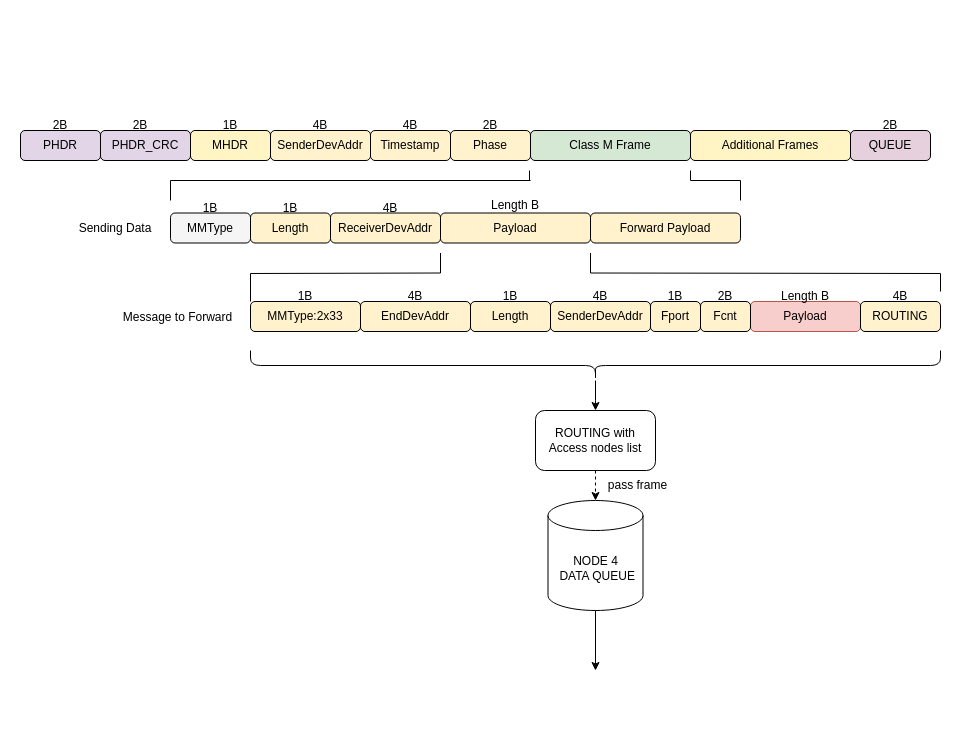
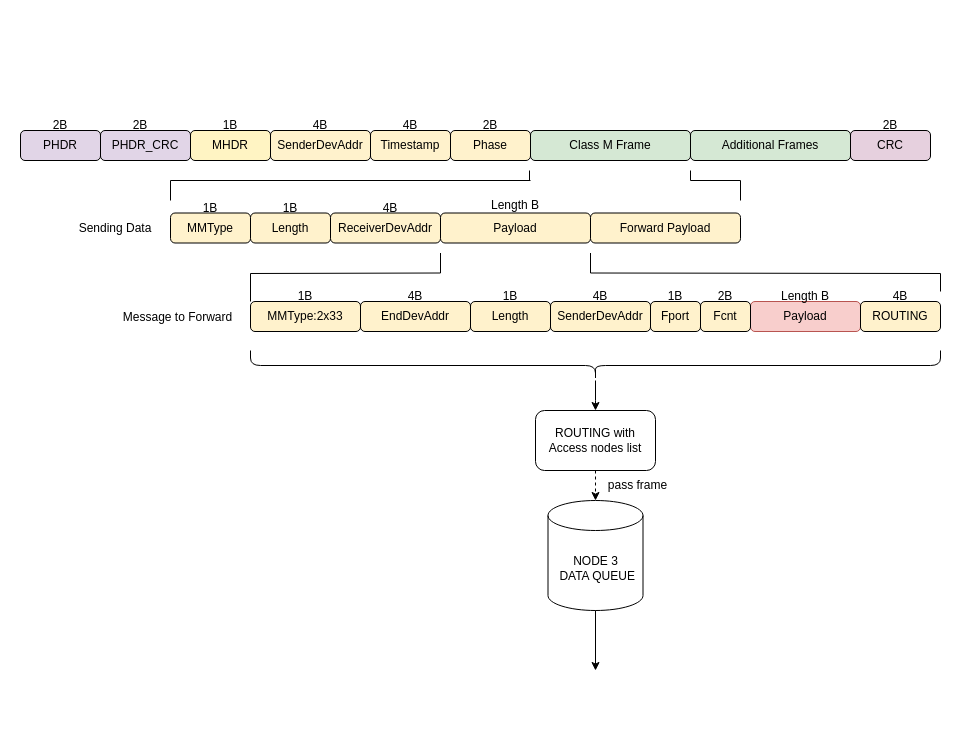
(771, 146) -> (771, 146)
(891, 146) -> (891, 146)
(211, 228) -> (211, 228)
(596, 569) -> (596, 569)
